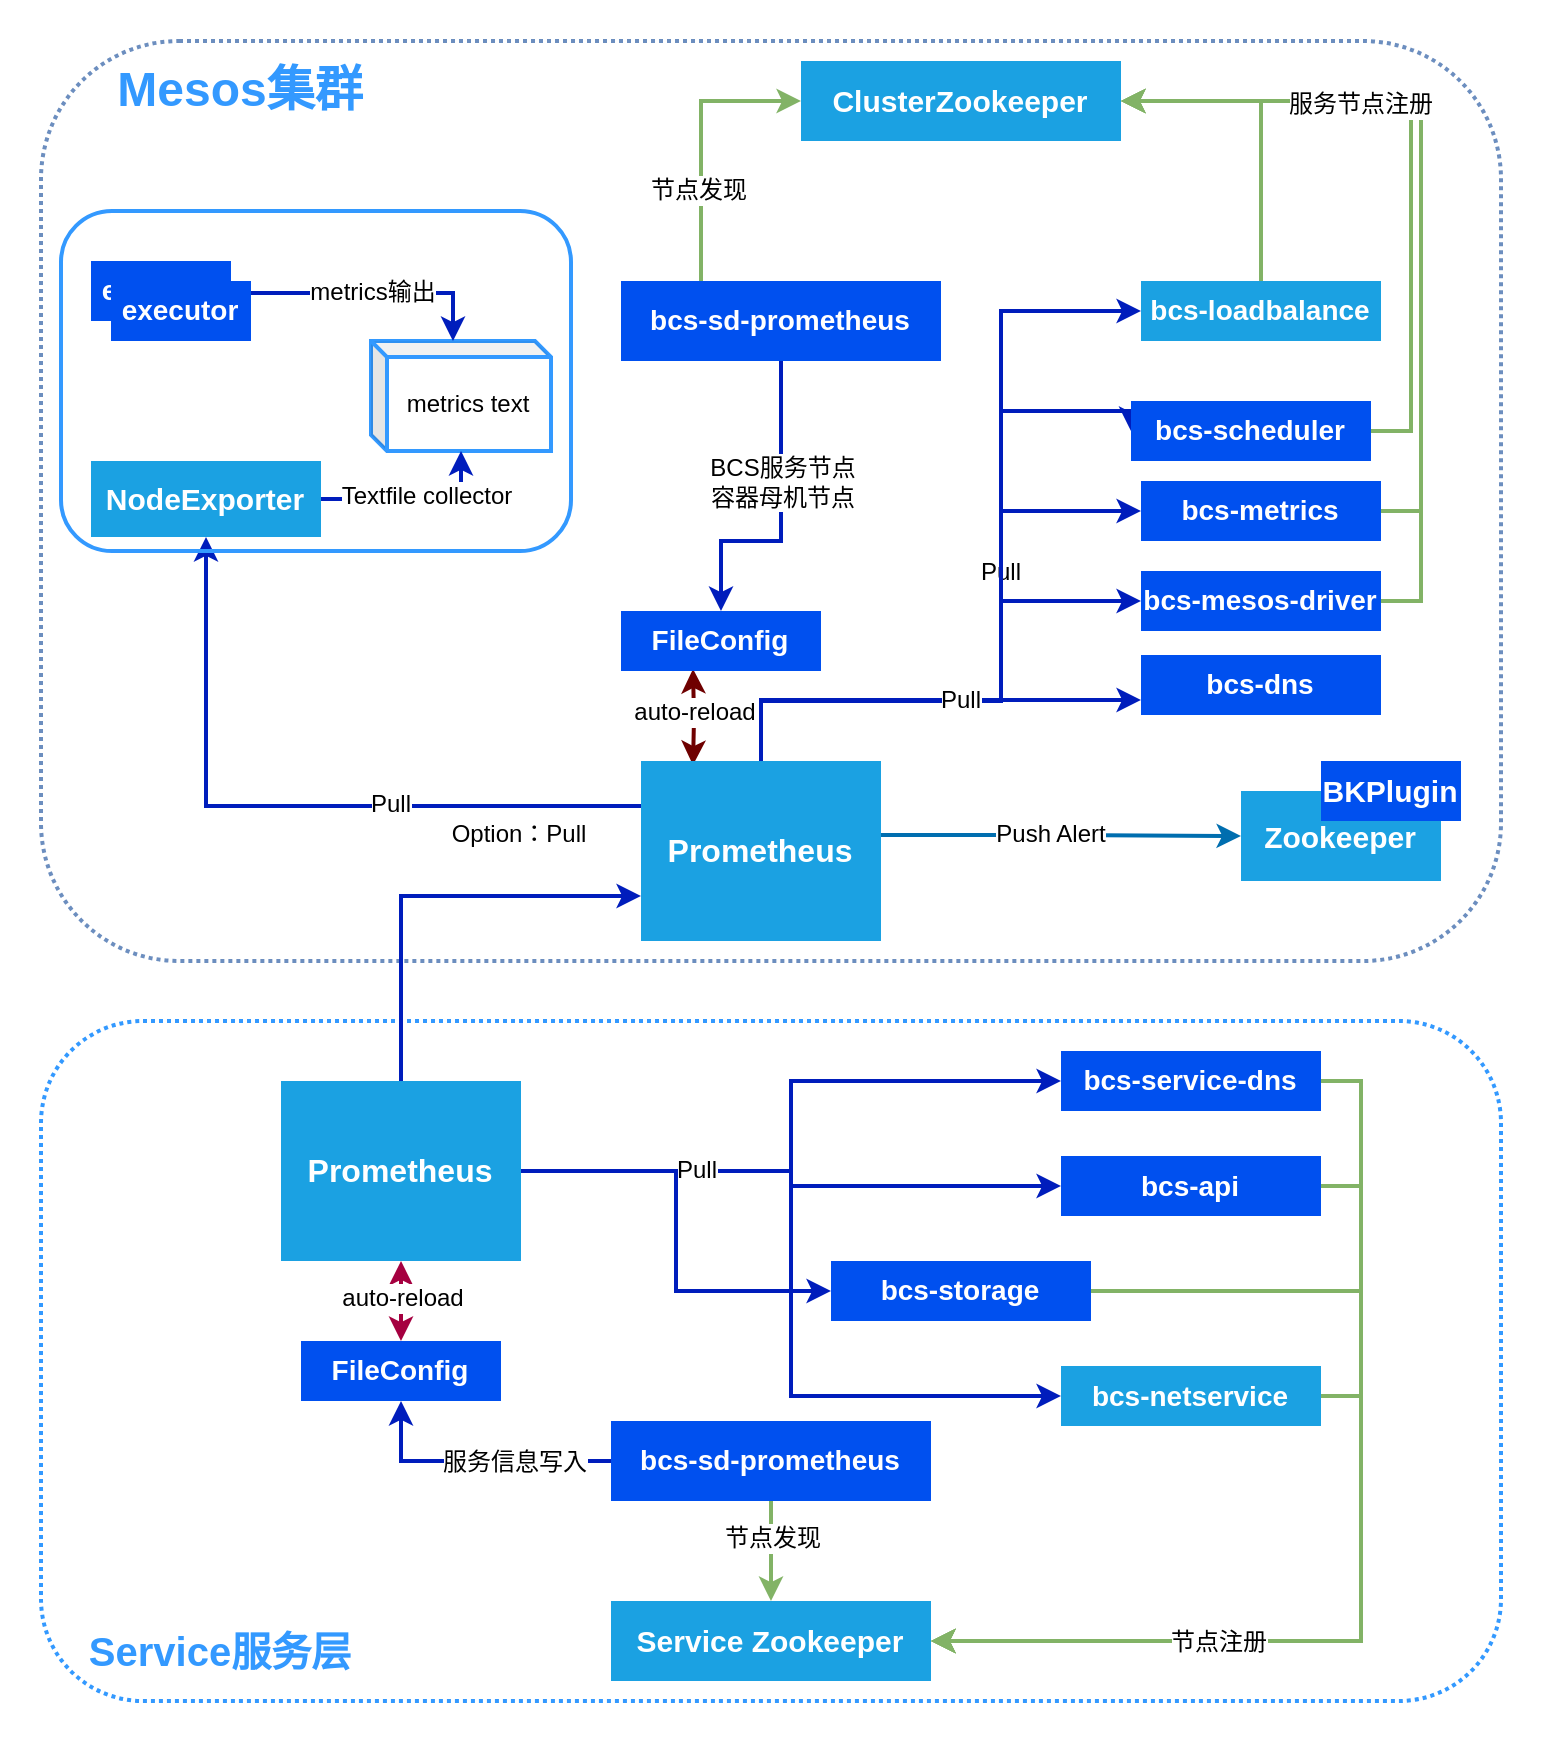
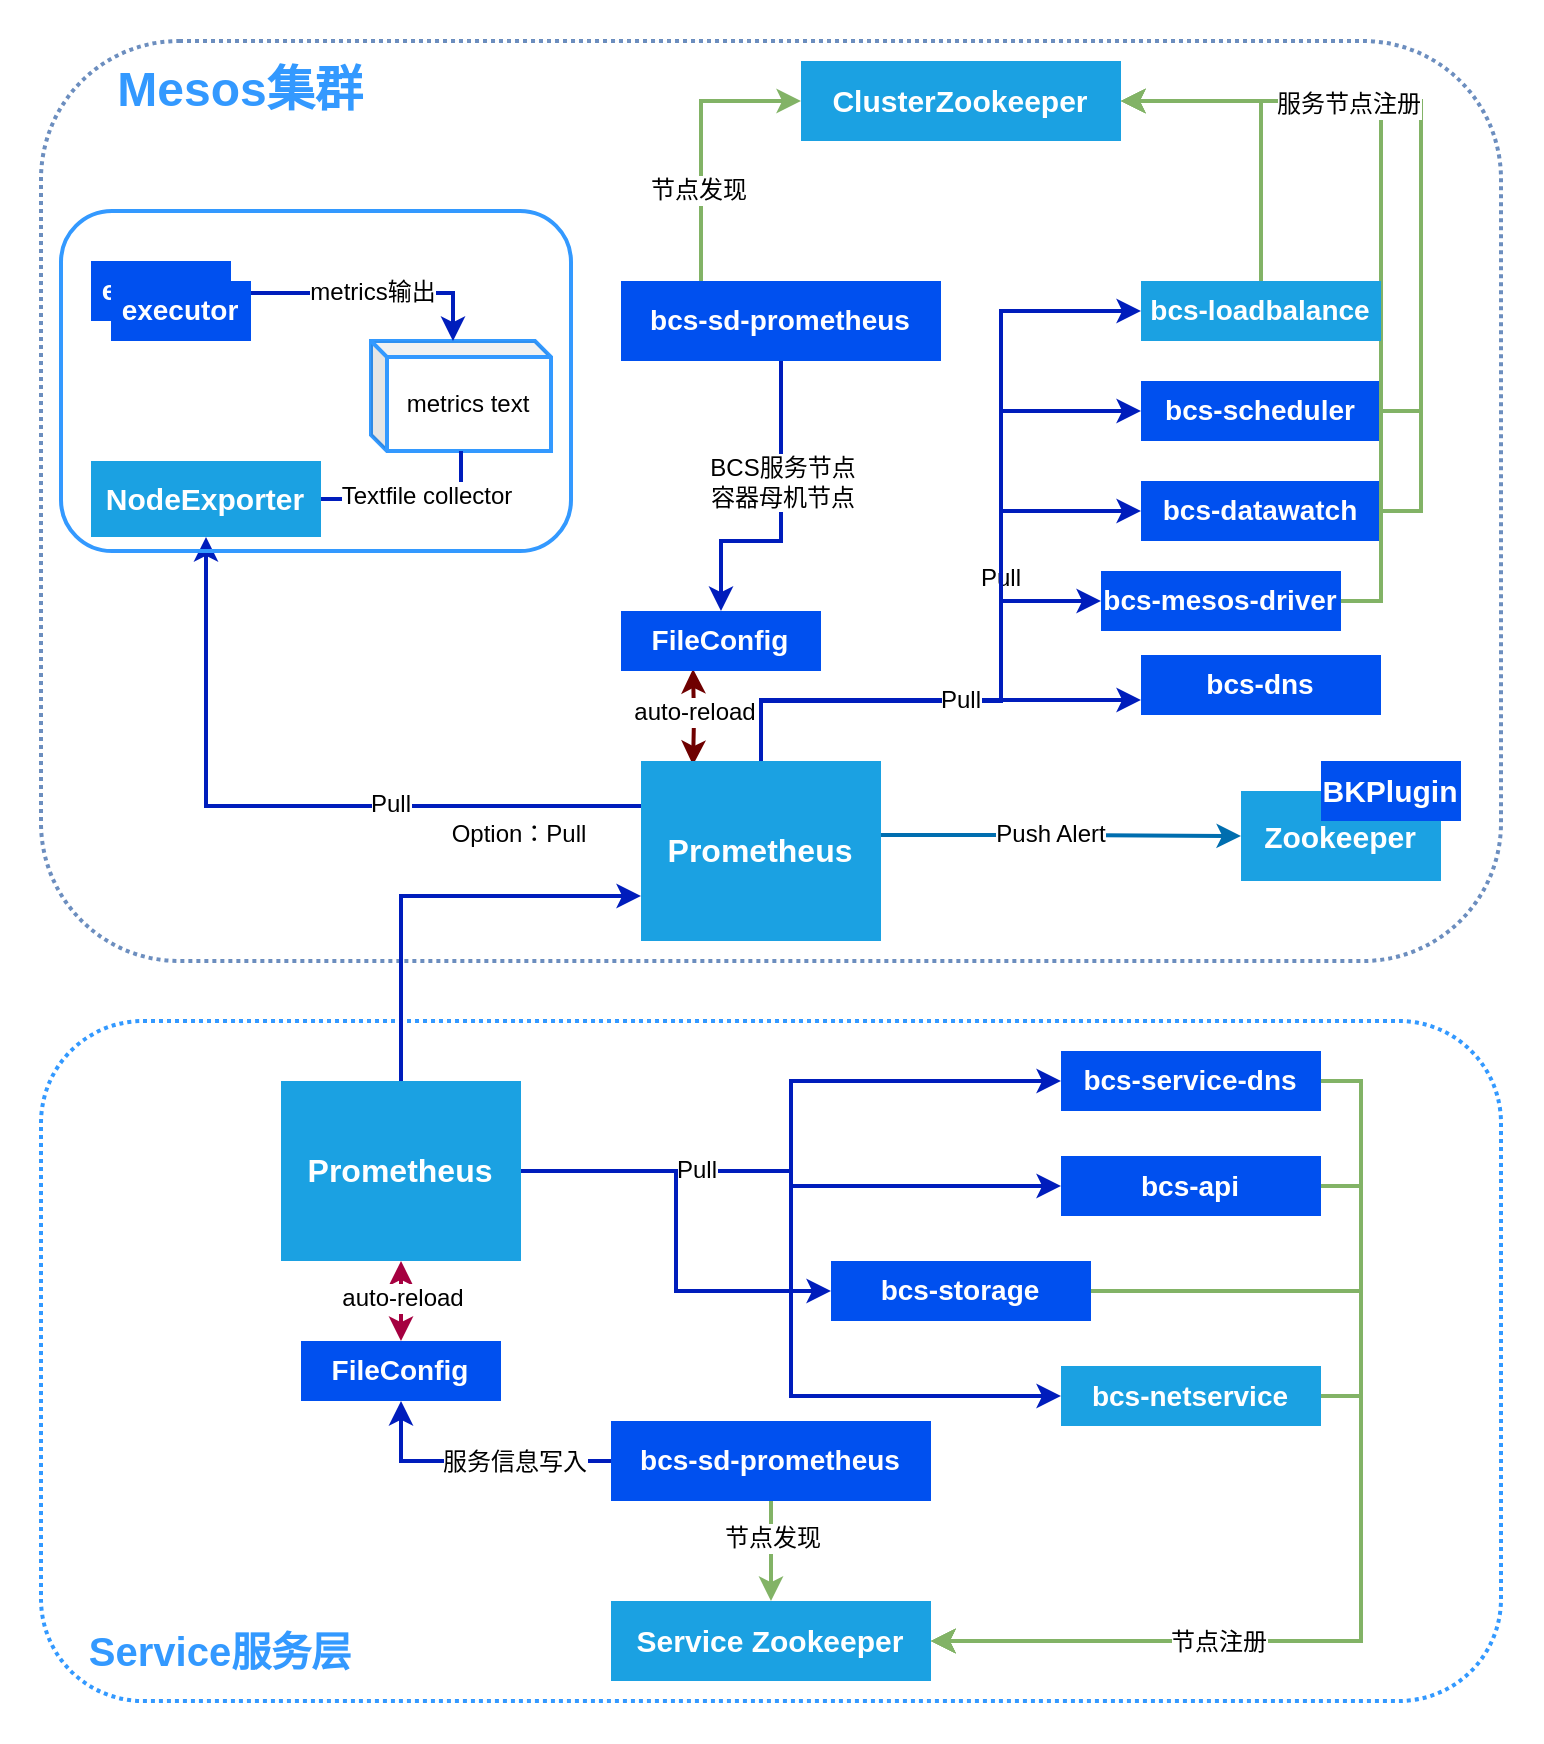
(1251, 431) -> (1261, 411)
(461, 470) -> (461, 463)
(1261, 511) -> (1261, 511)
(1261, 601) -> (1221, 601)
